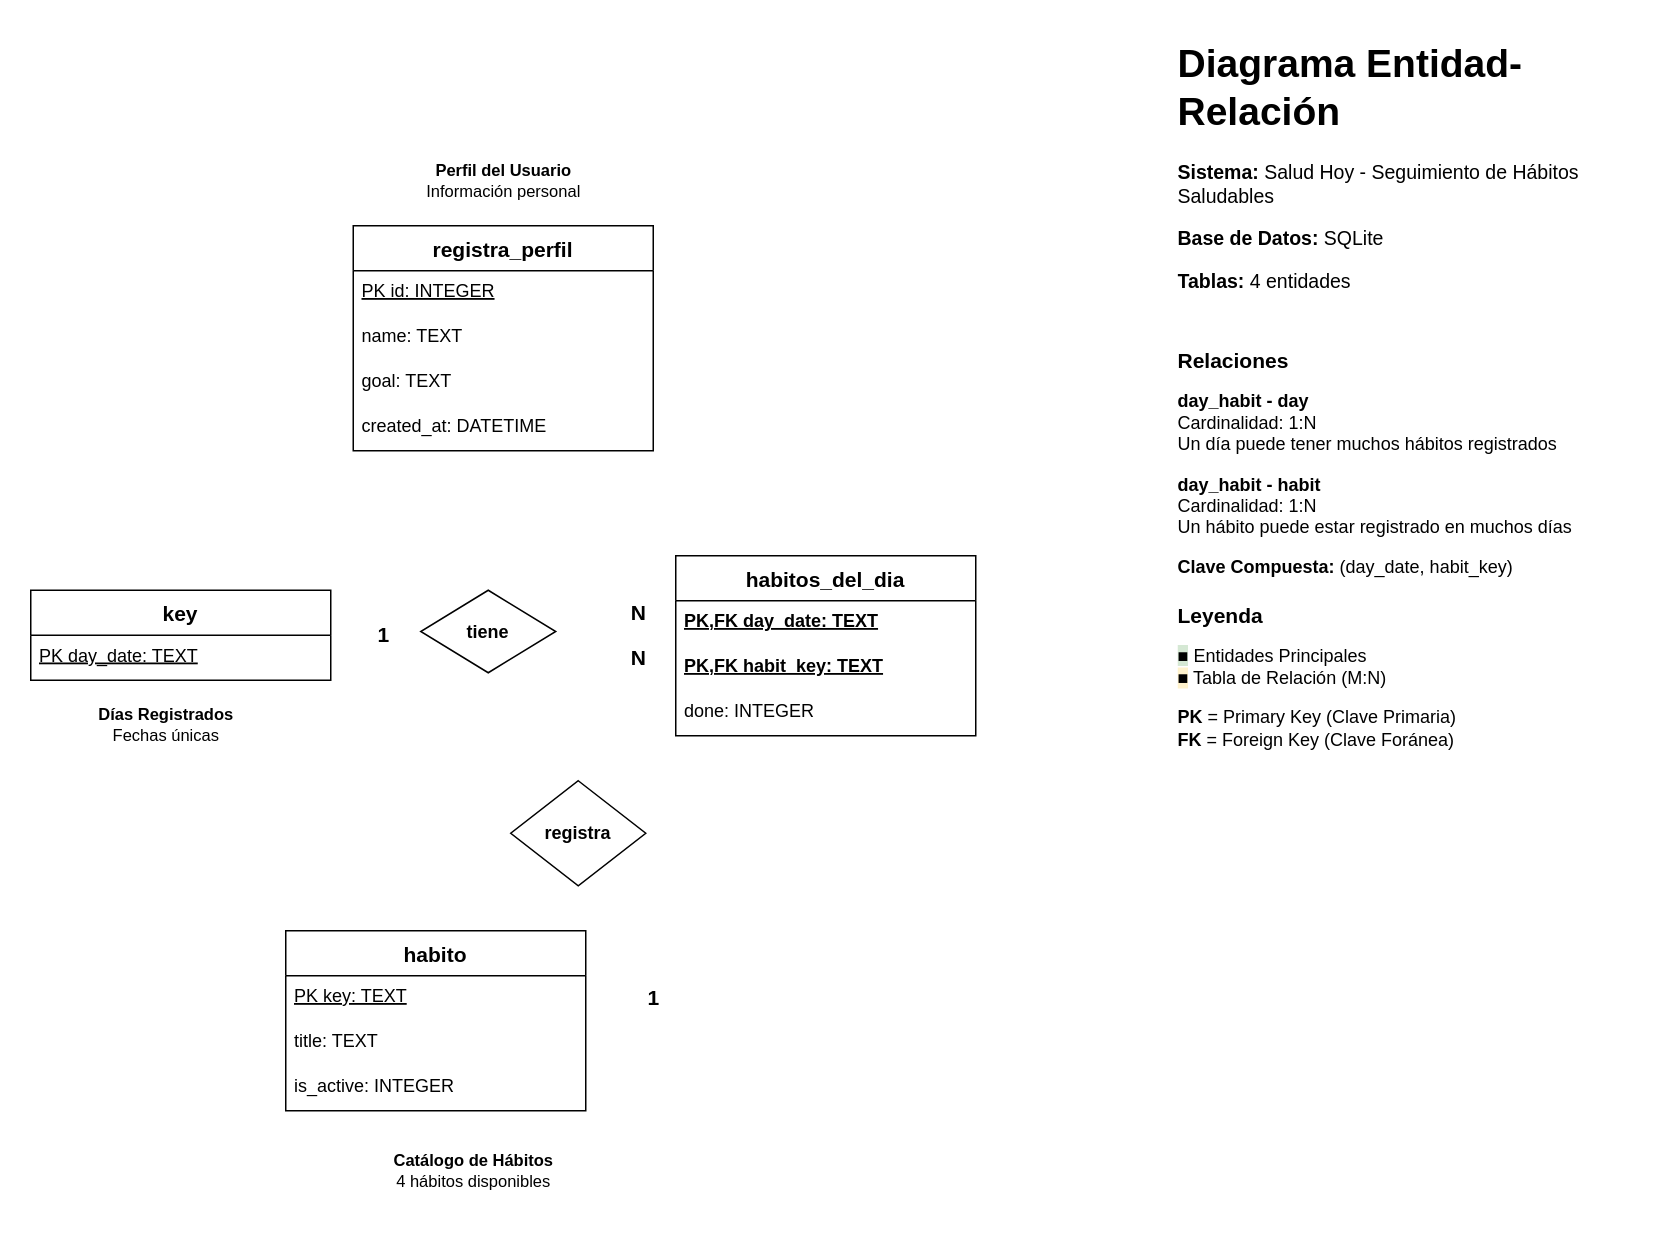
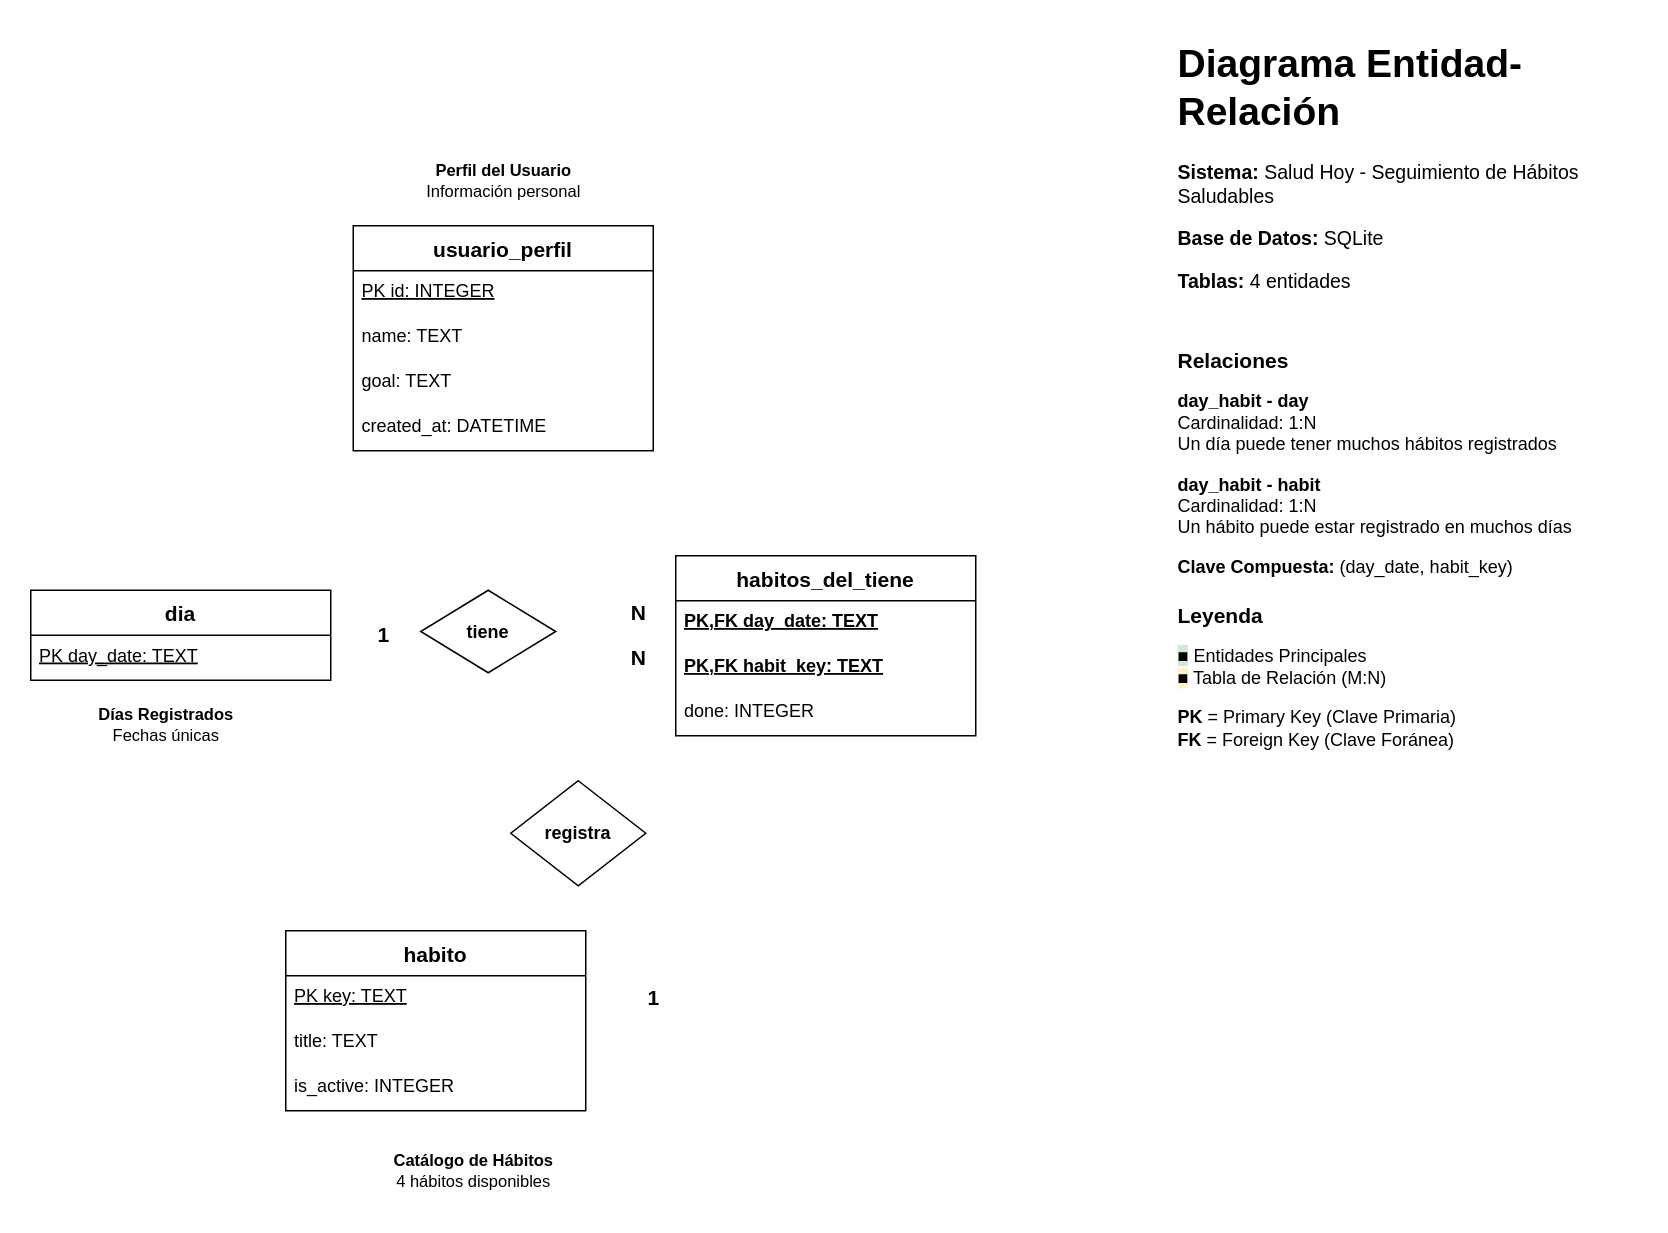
(503, 250) -> (503, 250)
(825, 580) -> (825, 580)
(180, 614) -> (180, 614)
